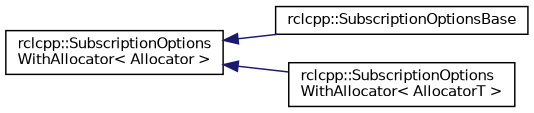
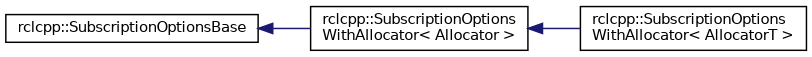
(258, 37) -> (292, 28)
